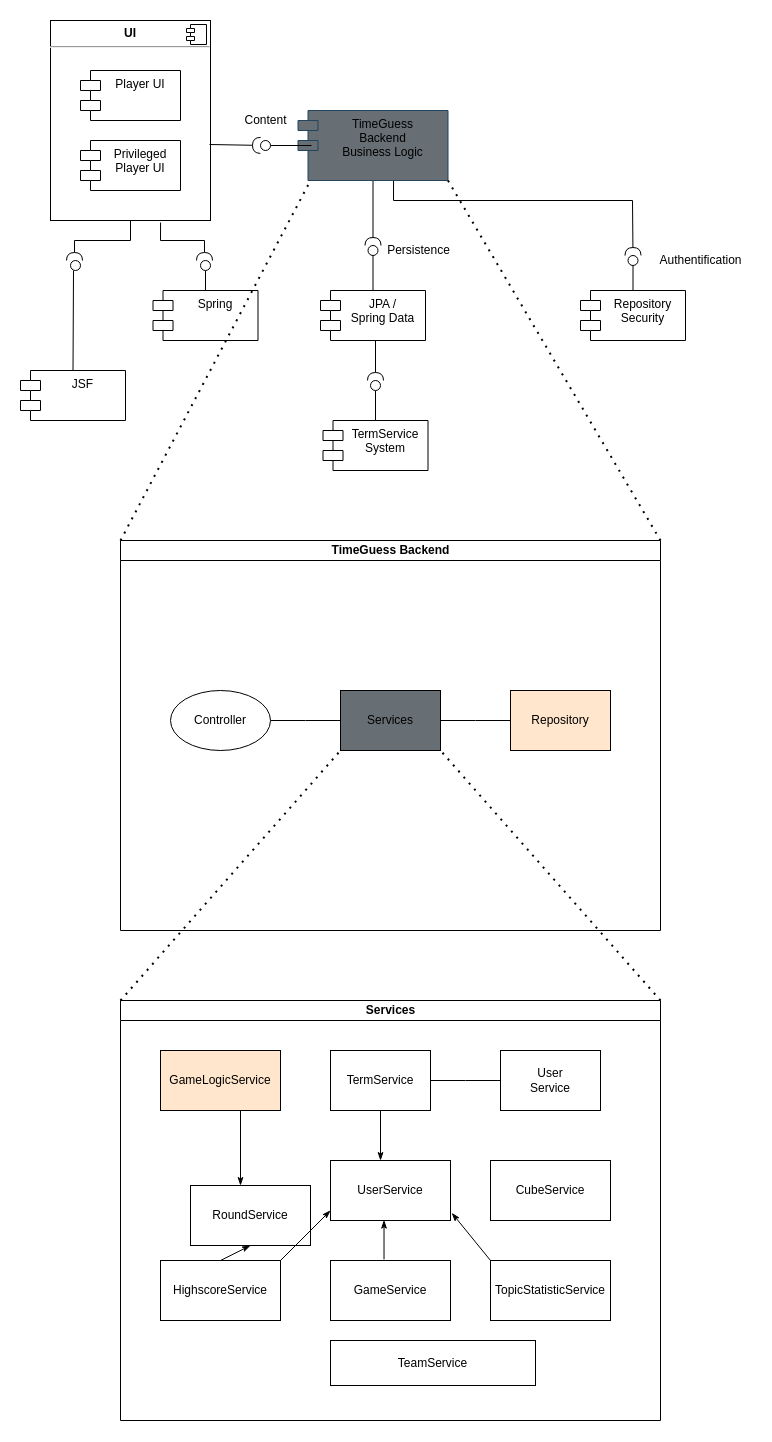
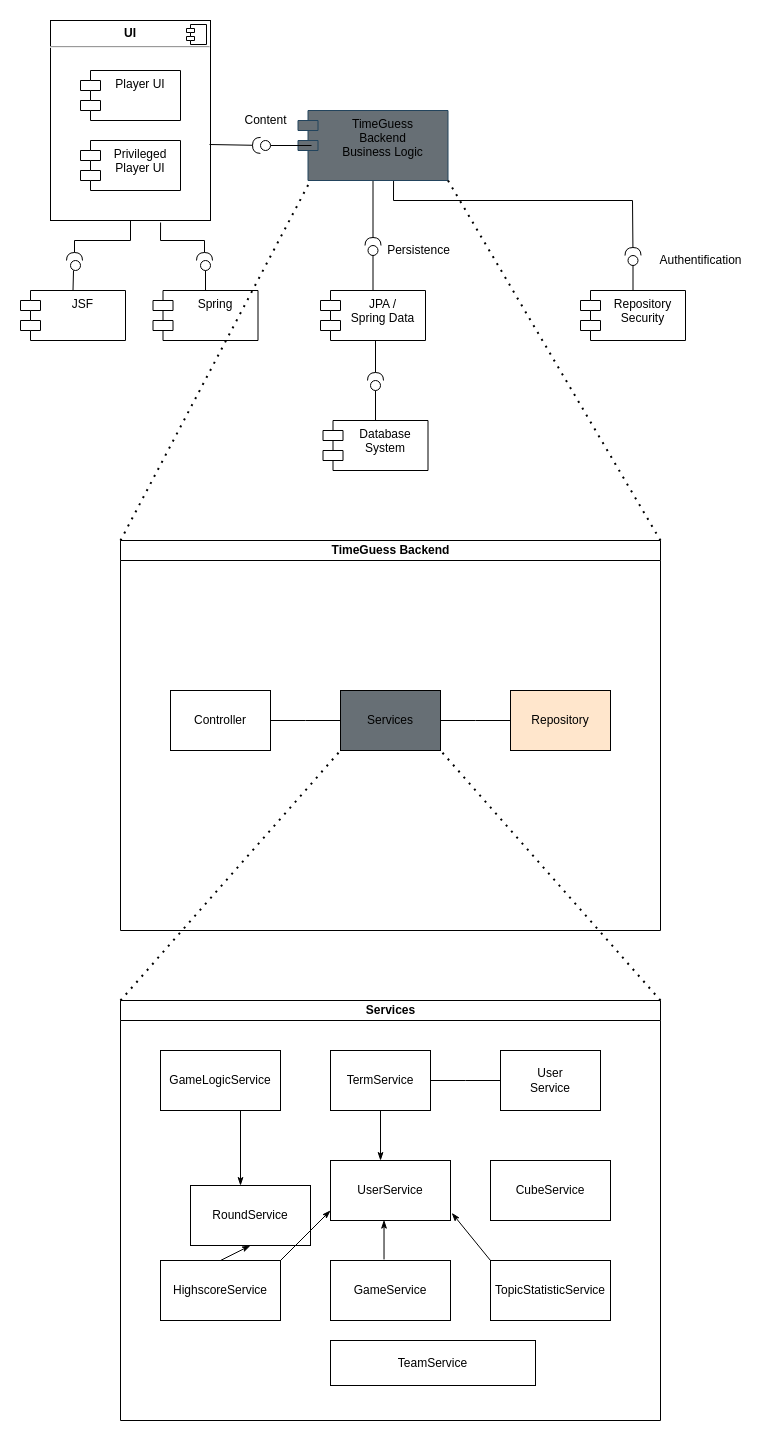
(73, 396) -> (73, 316)
(385, 434) -> (385, 434)
(221, 721) -> (221, 721)
(221, 1081) -> (221, 1081)
